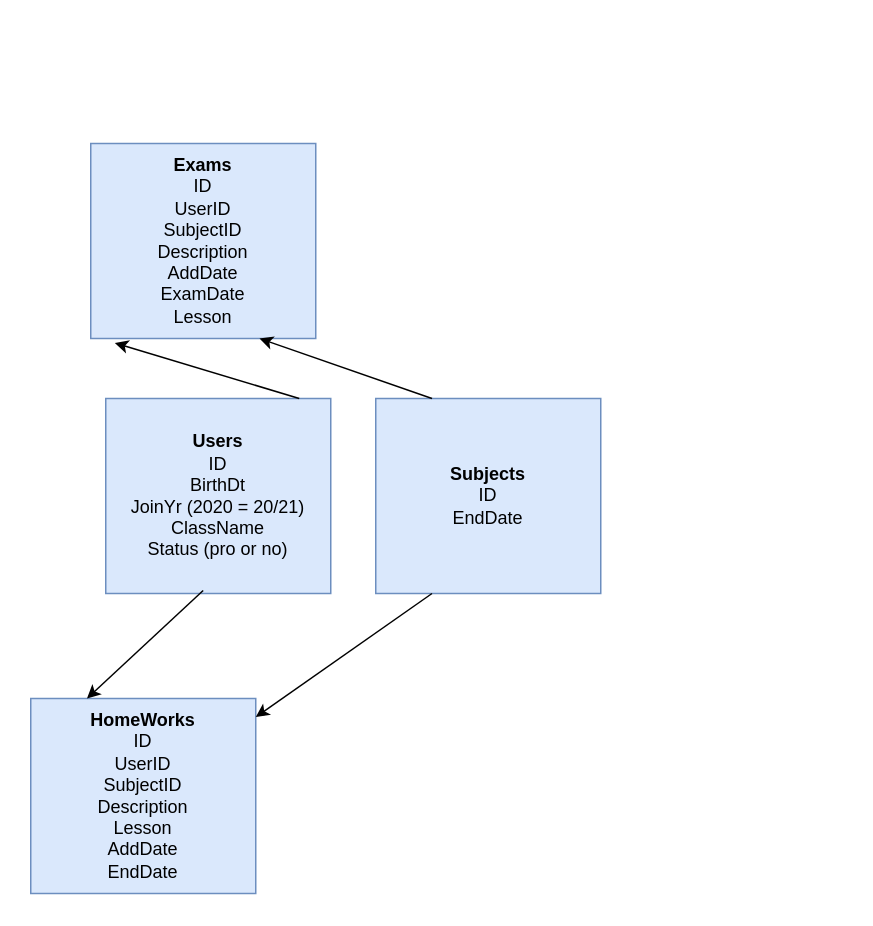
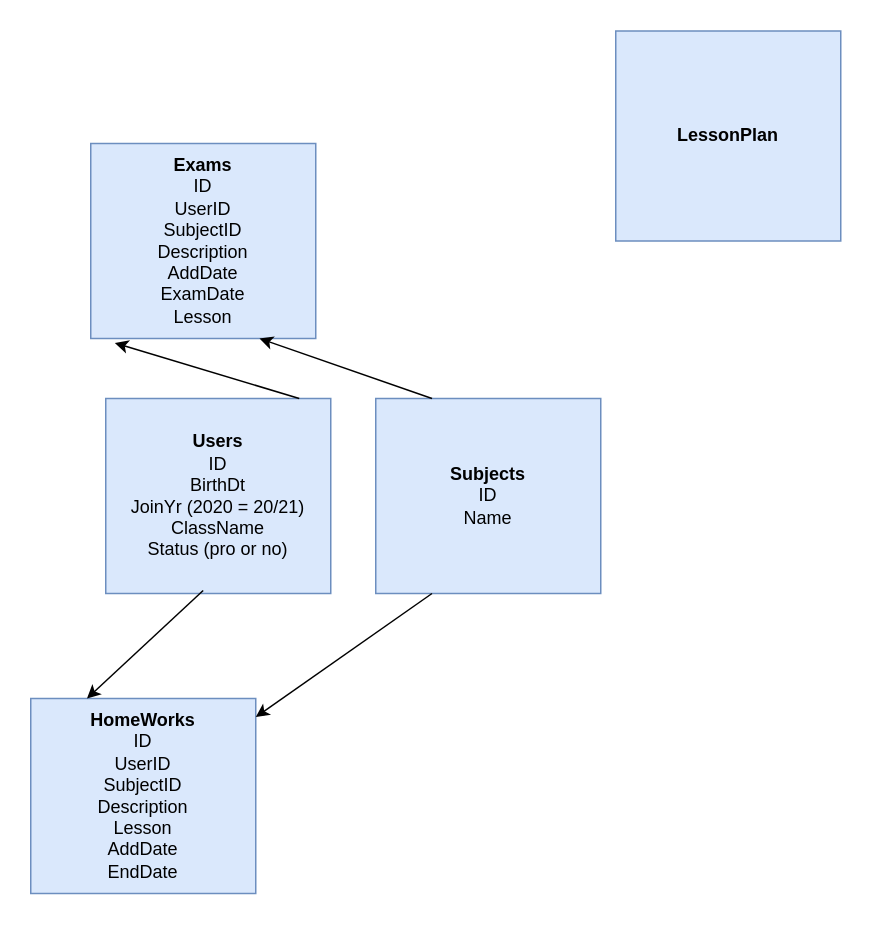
none -> (728, 136)
(488, 496) -> (488, 496)
